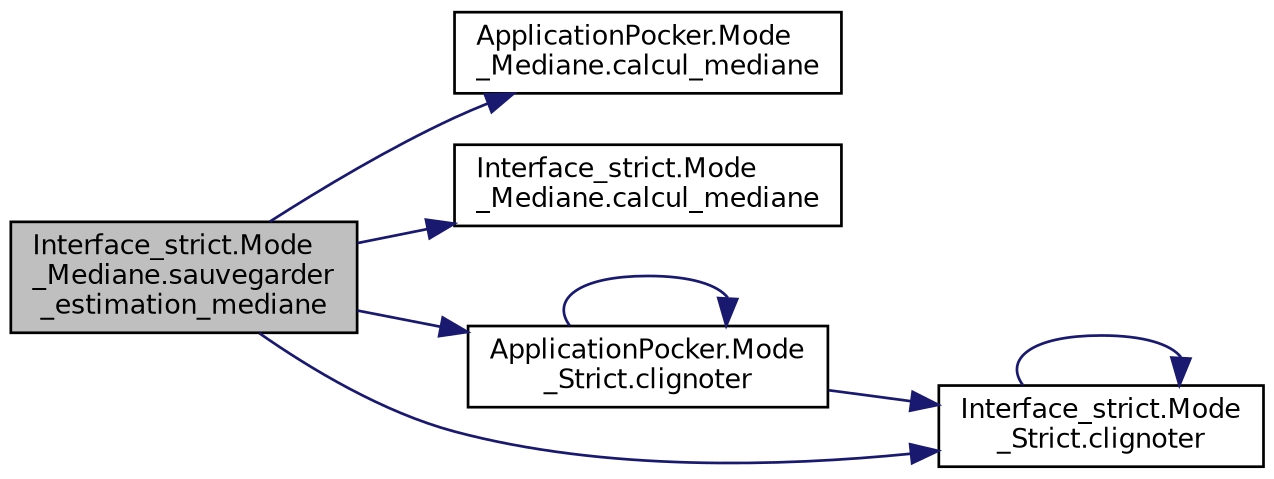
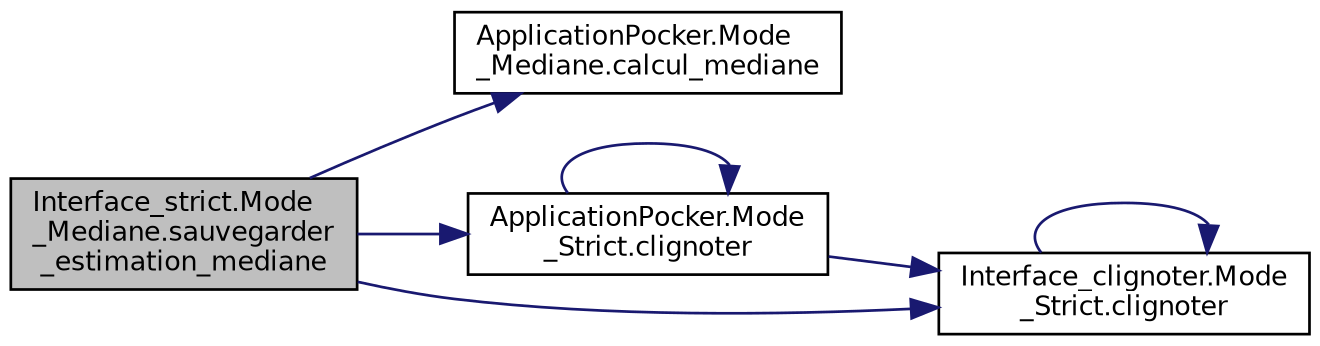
(648, 185) -> none
(1101, 426) -> (1124, 294)
